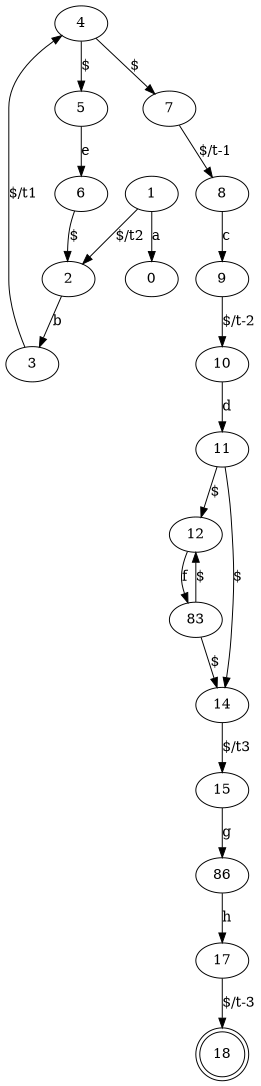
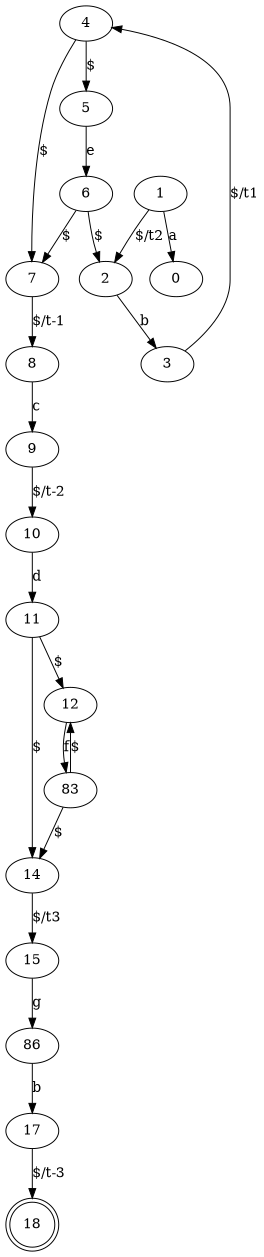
none -> (62, 232)
(227, 918) -> (37, 1088)
